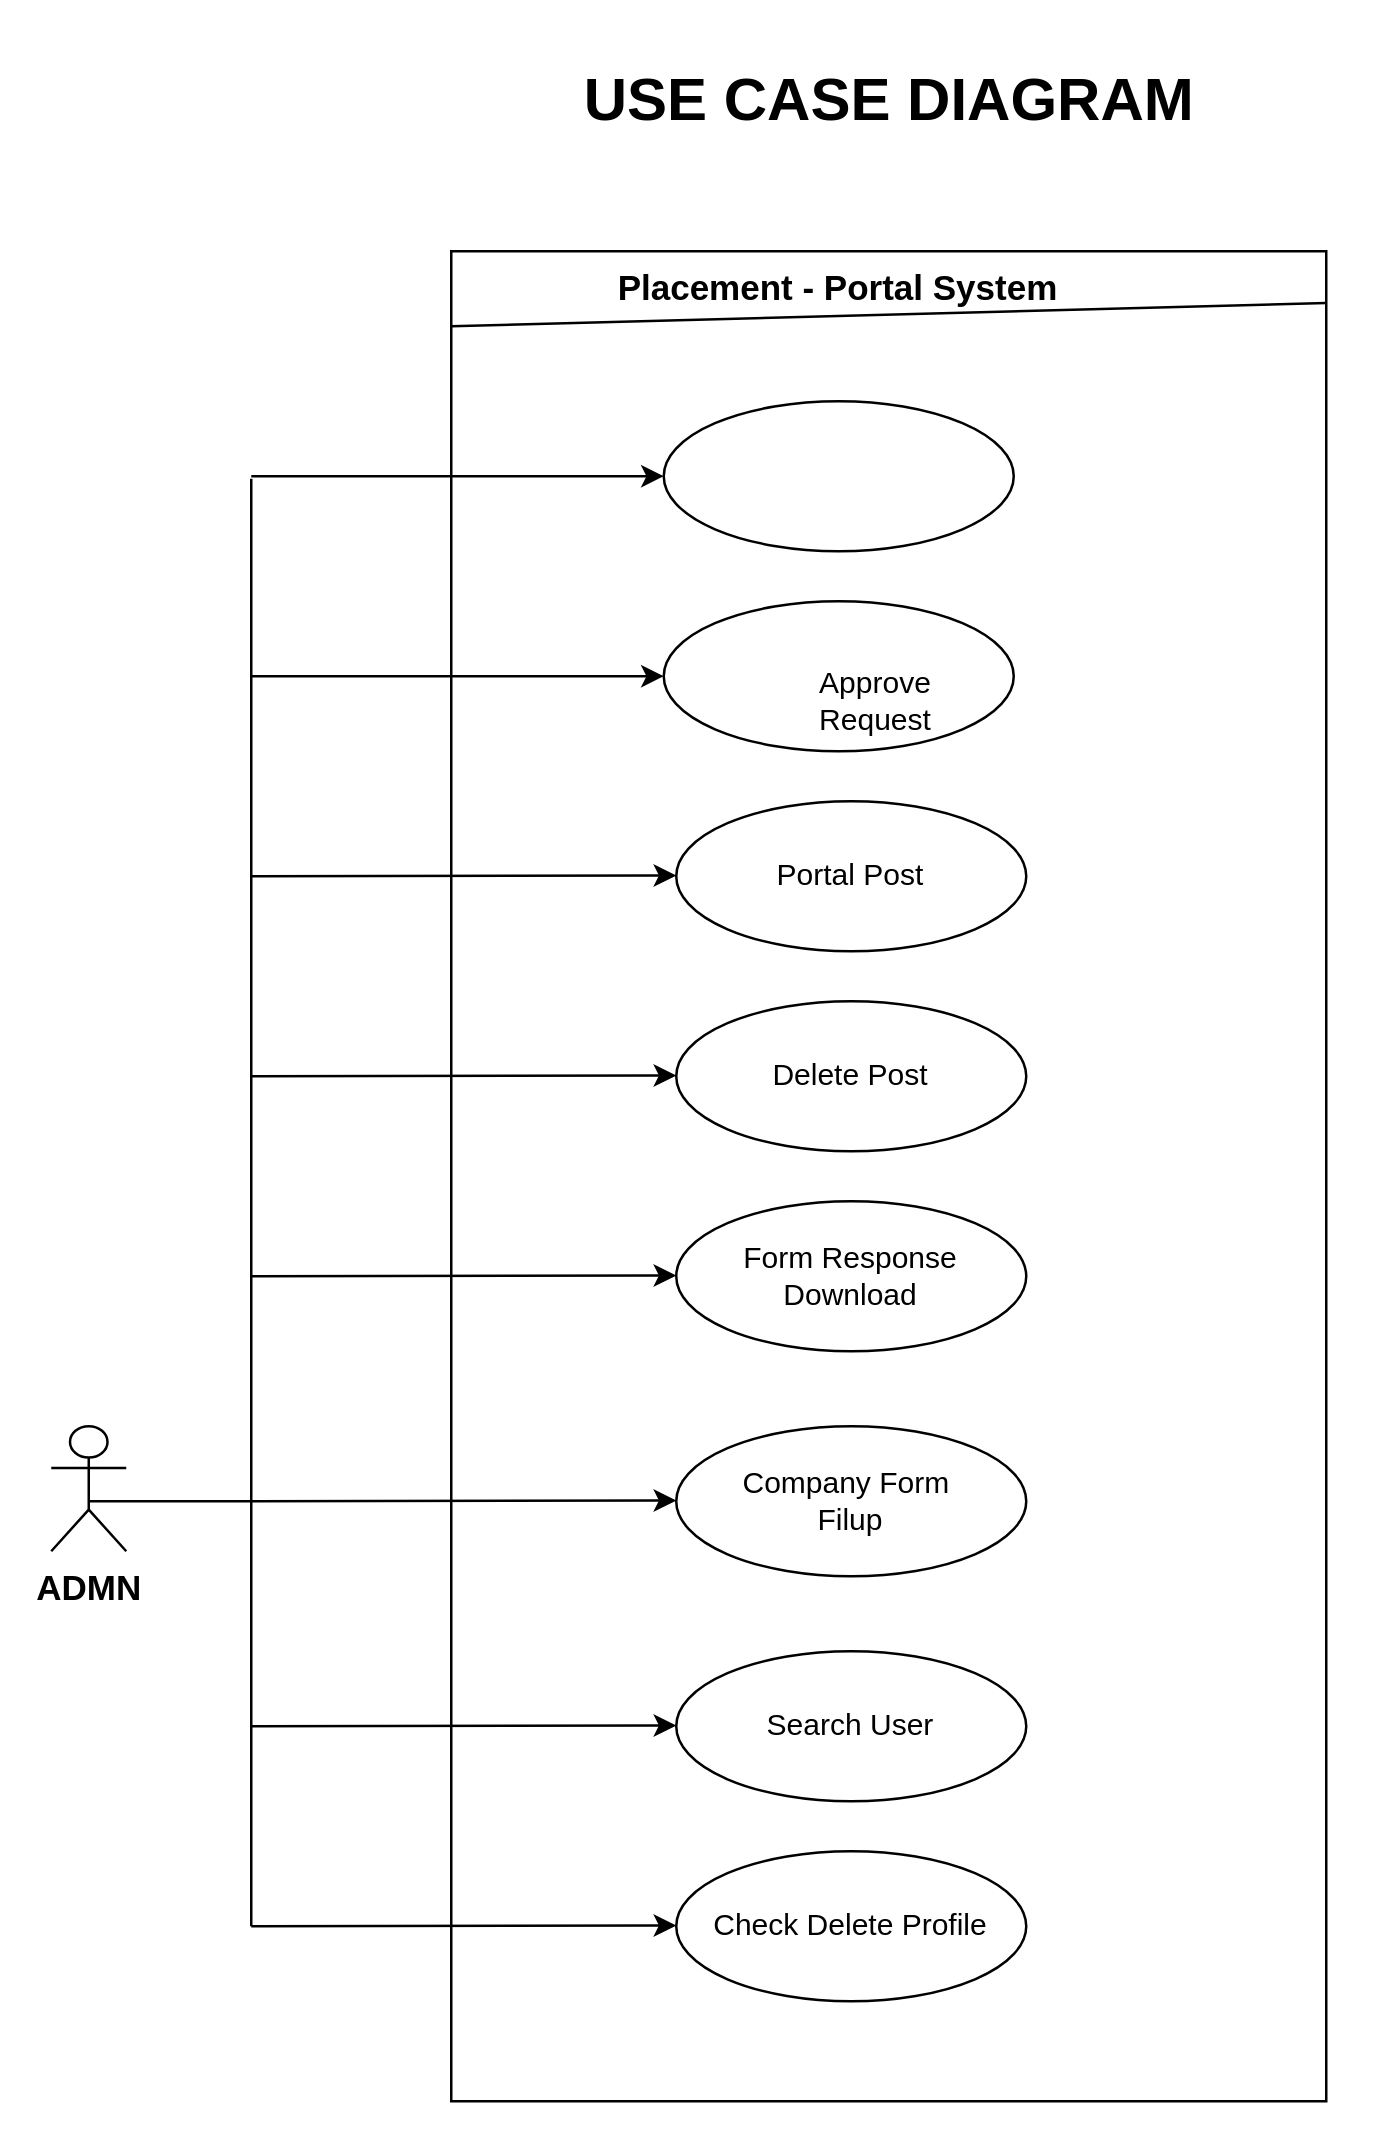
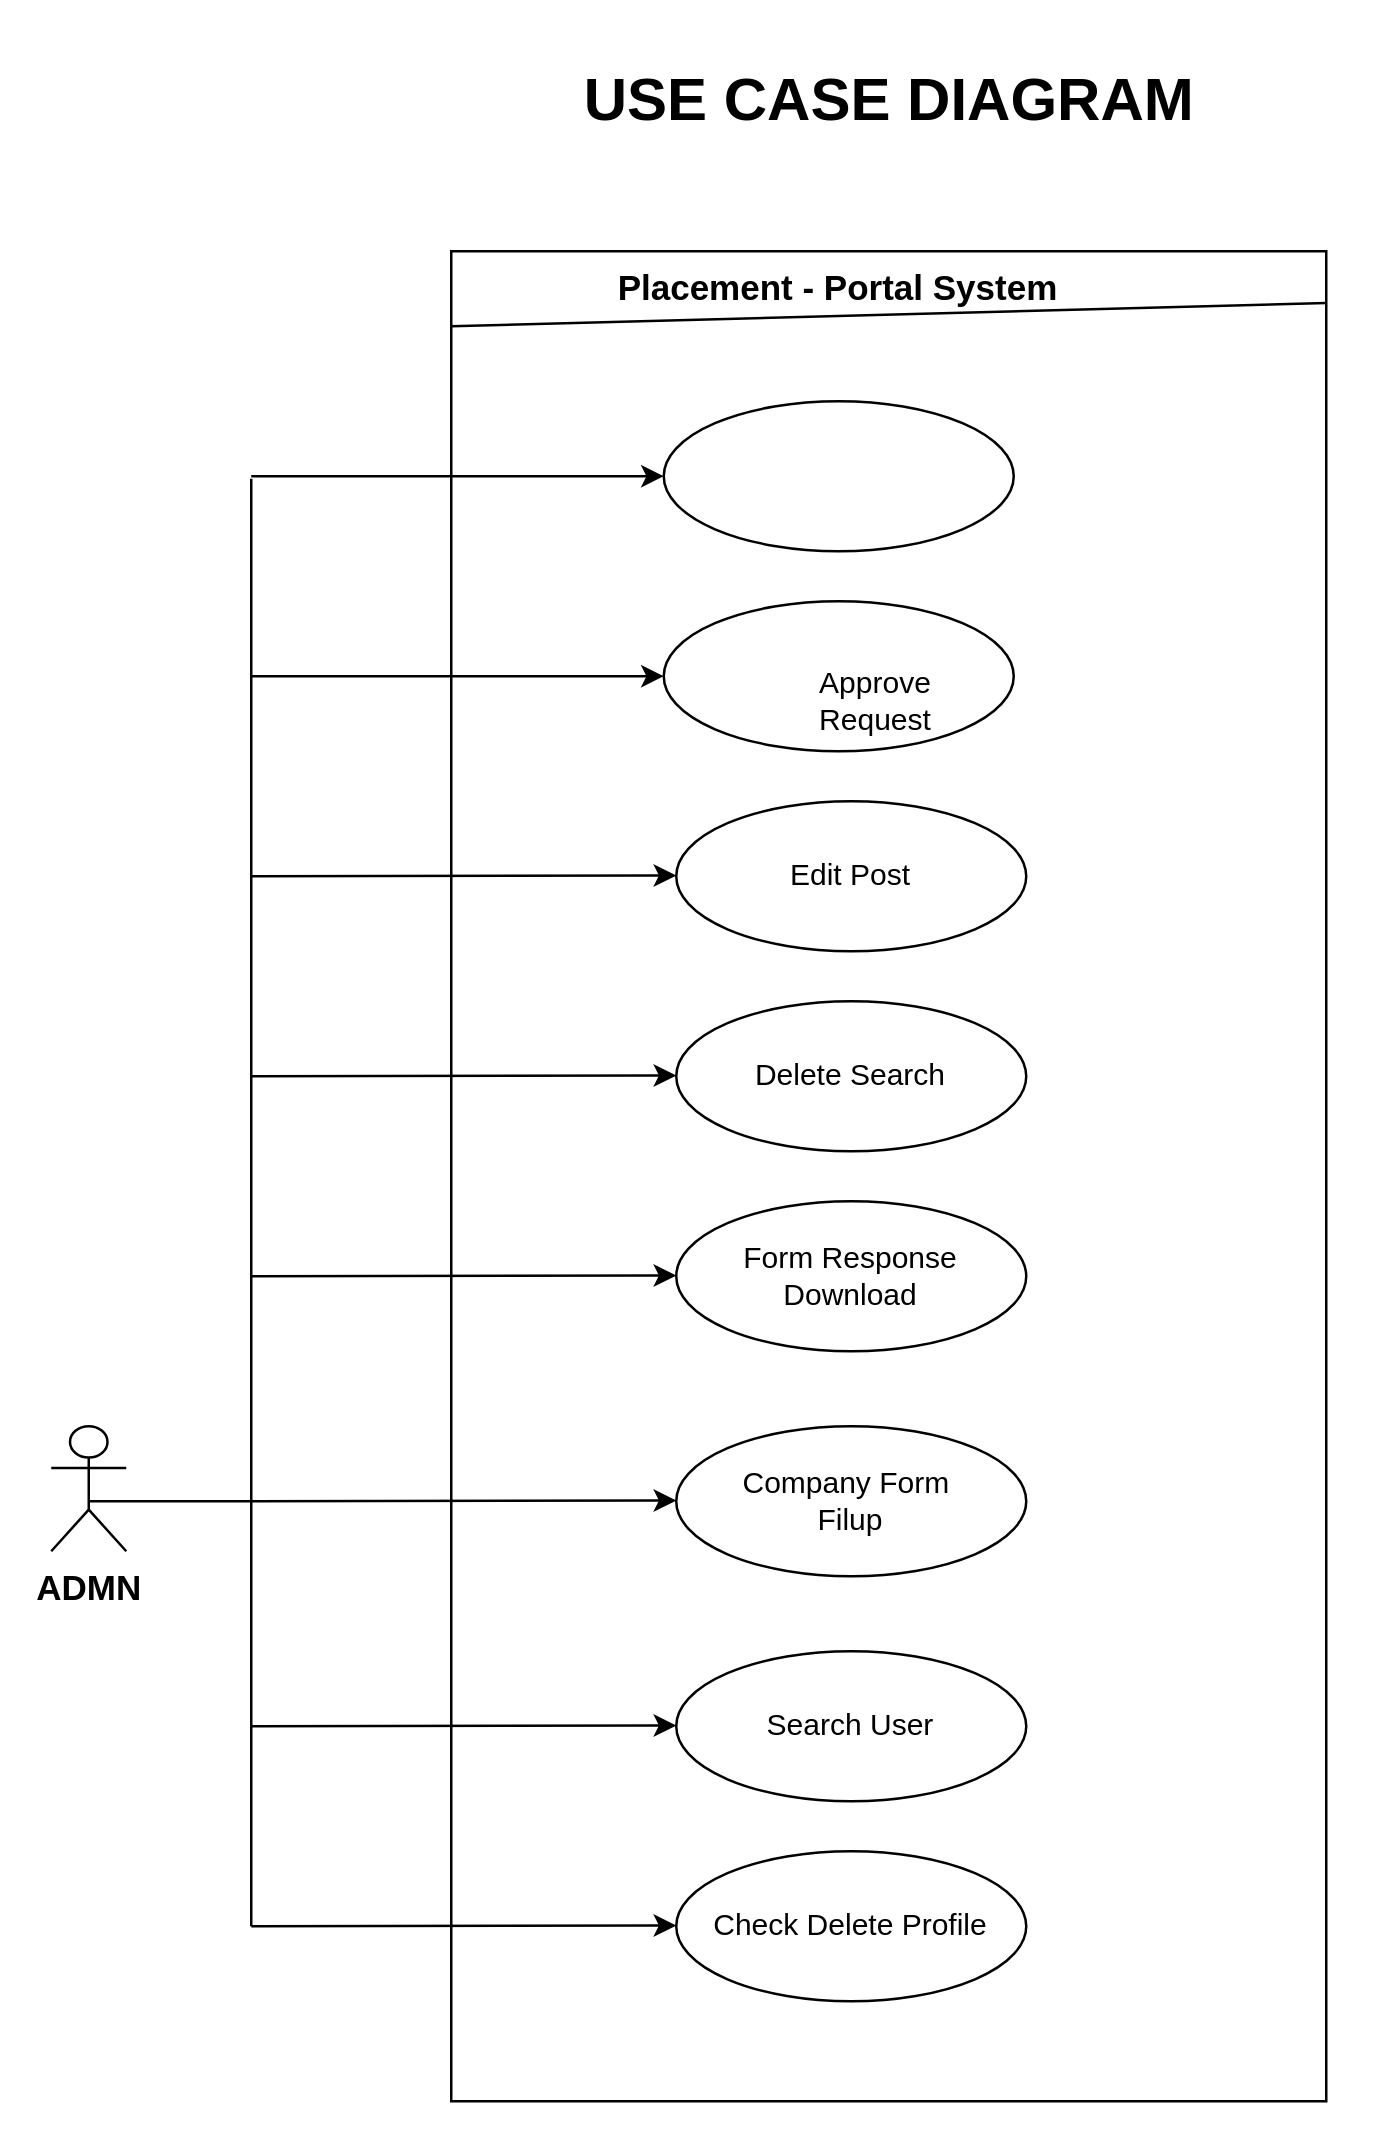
(851, 876) -> (851, 876)
(851, 1076) -> (851, 1076)
